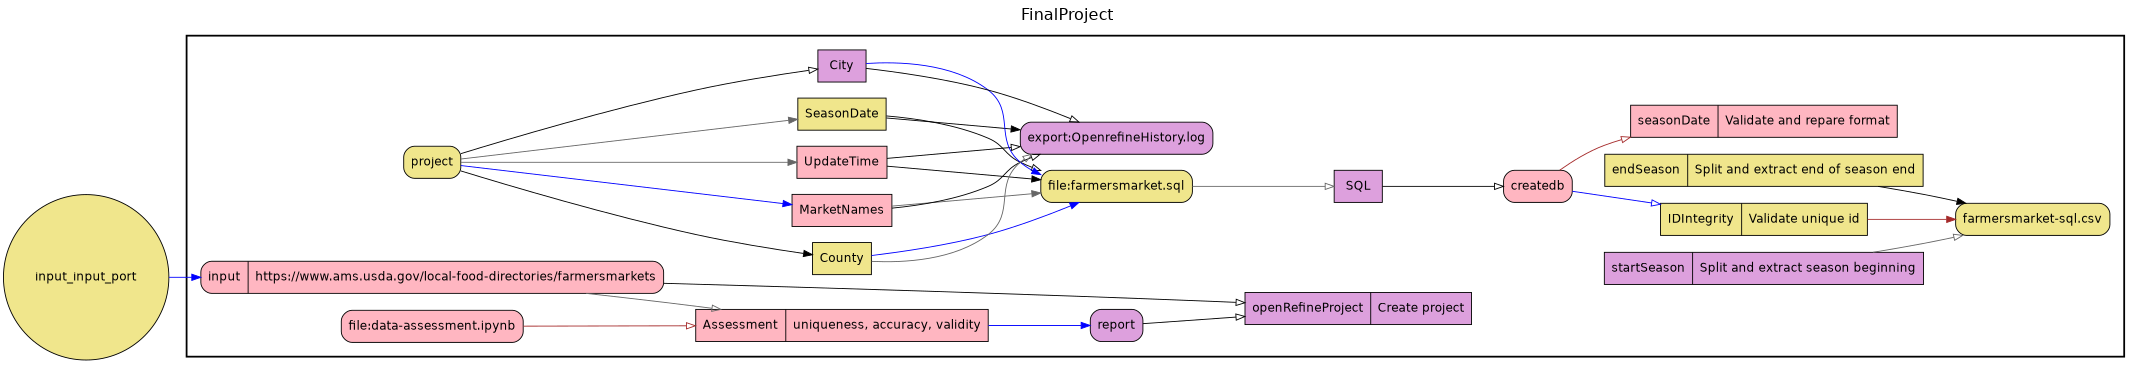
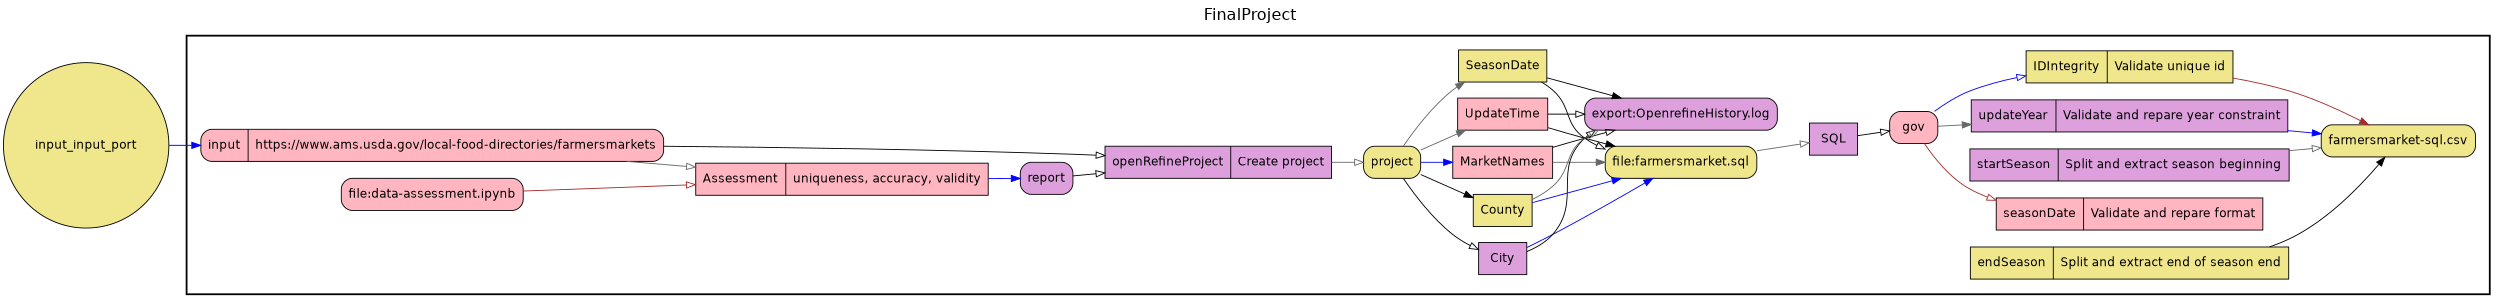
none -> (2130, 116)
none -> (1343, 162)
(1538, 186) -> (1914, 128)
